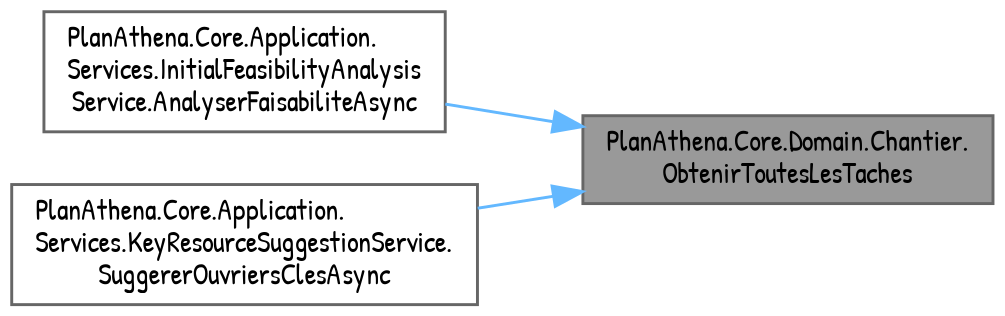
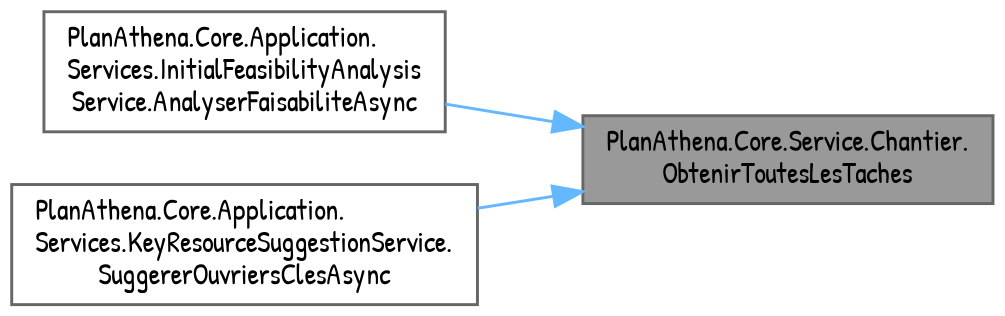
(788, 160) -> (788, 160)
